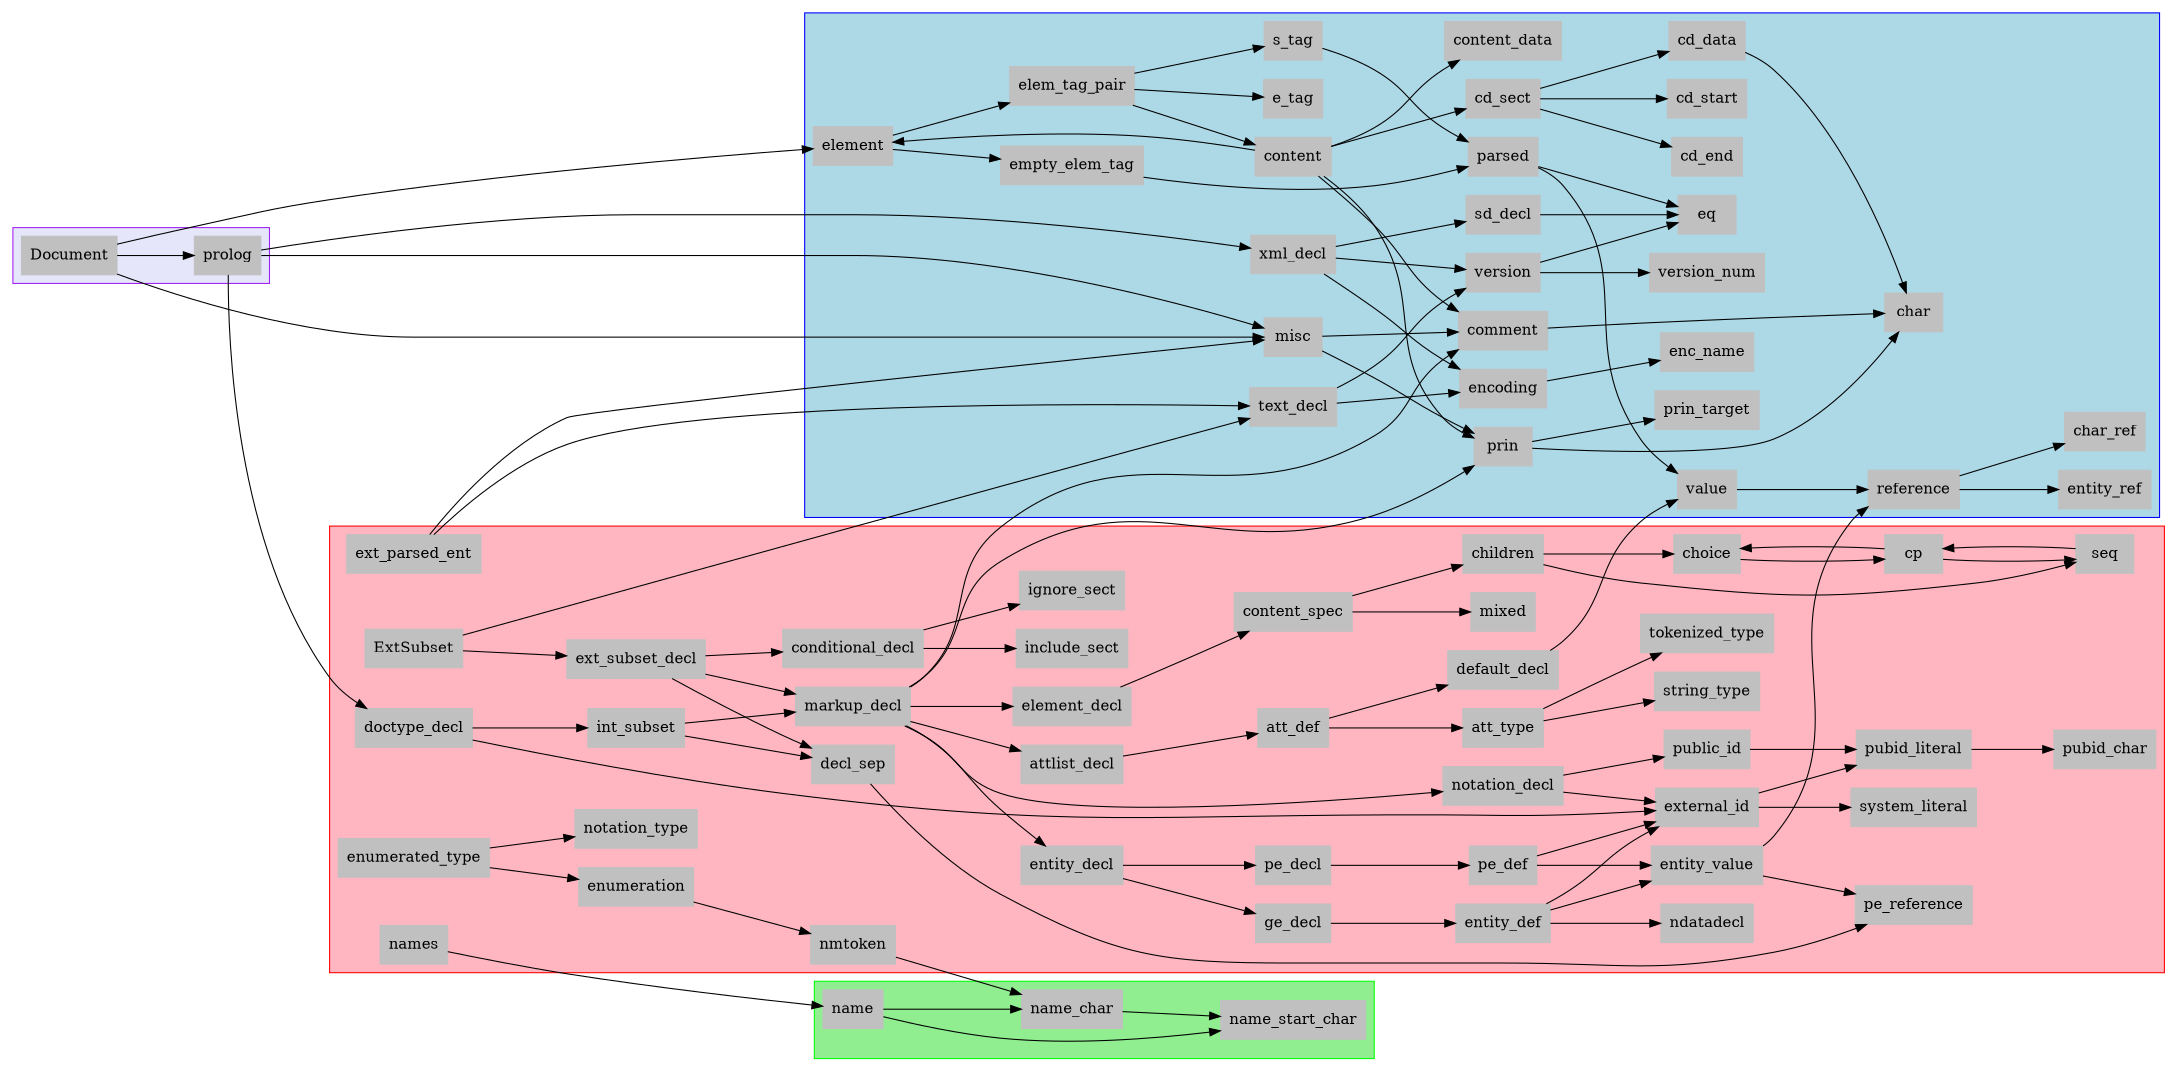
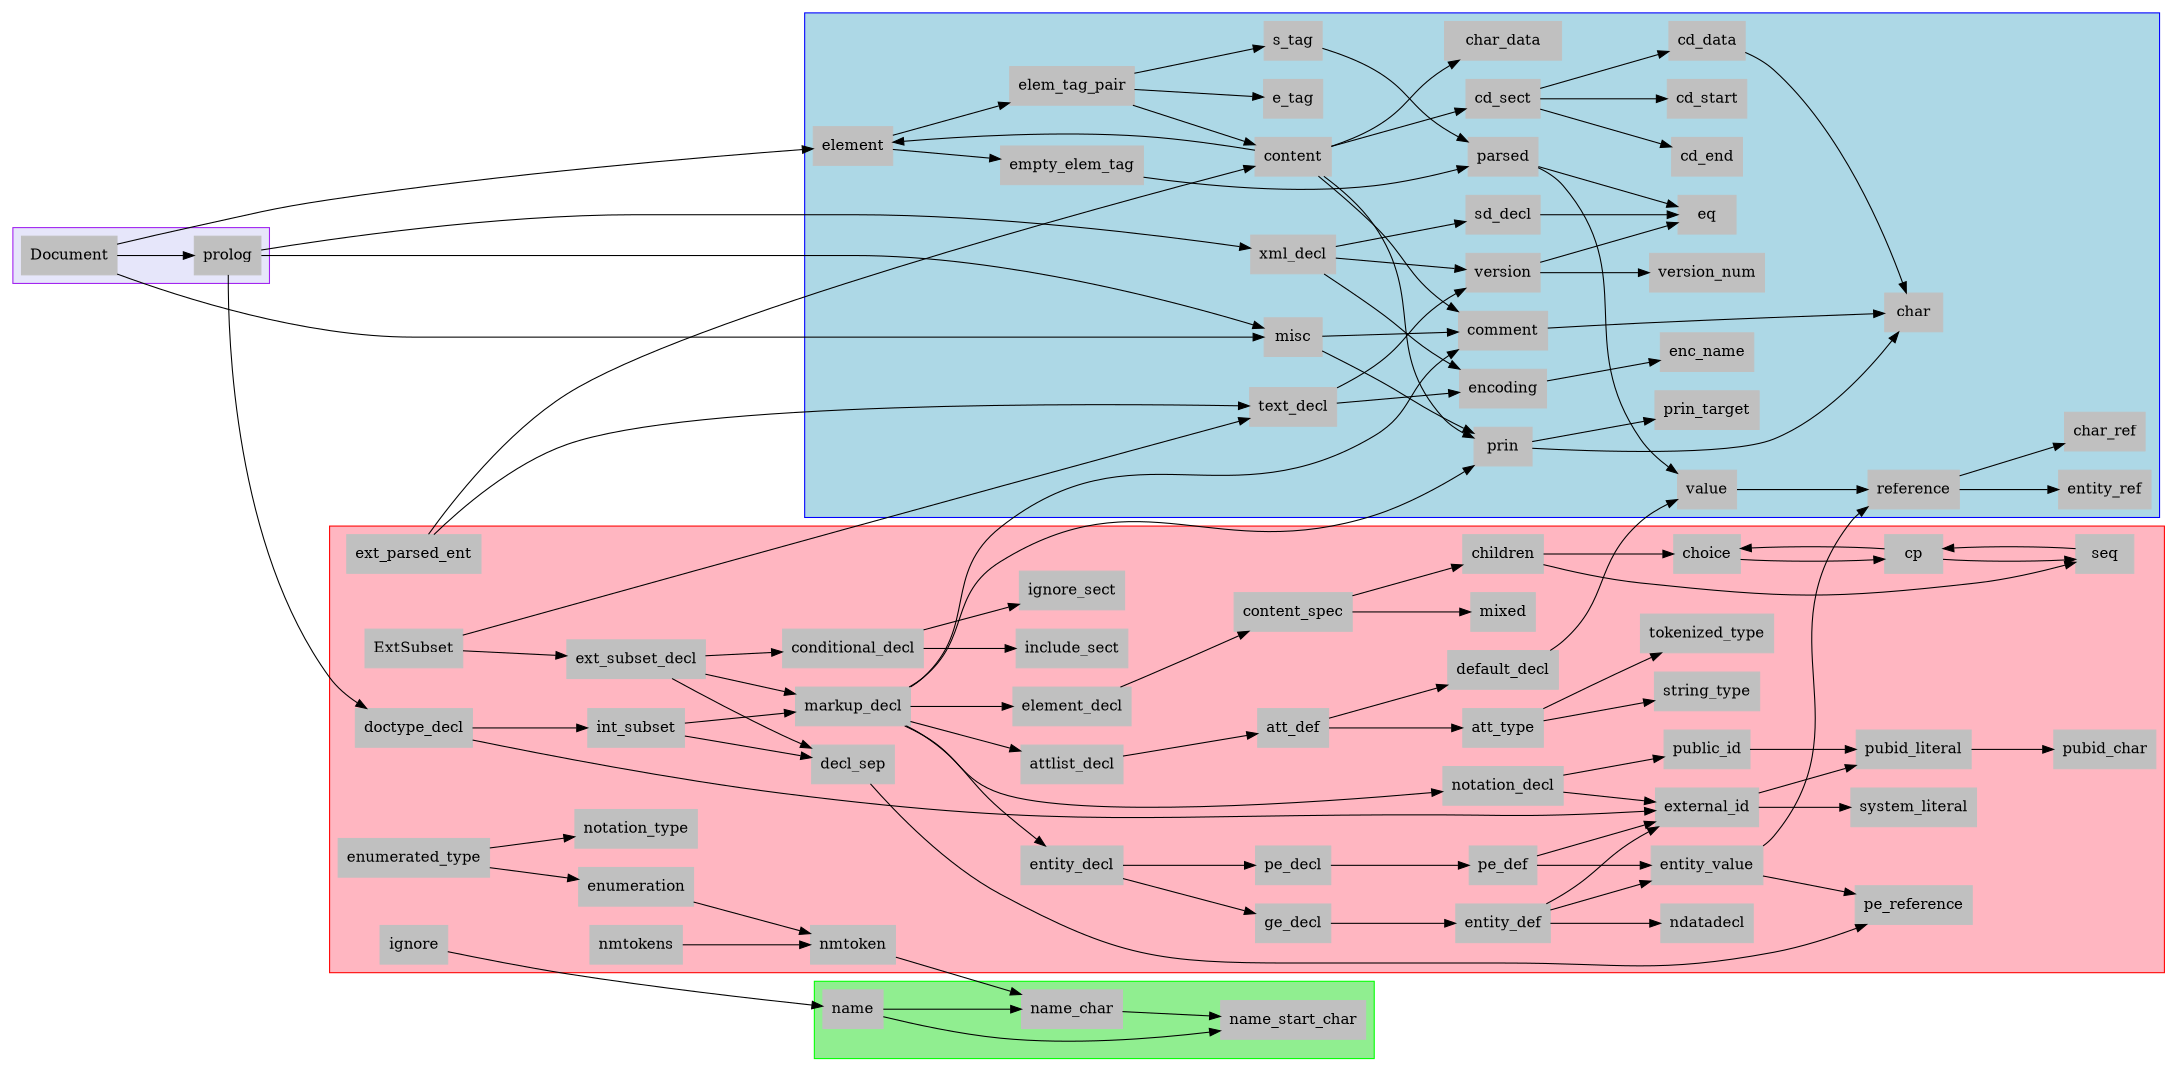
(1503, 41) -> (1503, 41)
(819, 387) -> (784, 304)
(414, 945) -> (414, 945)
none -> (636, 945)
